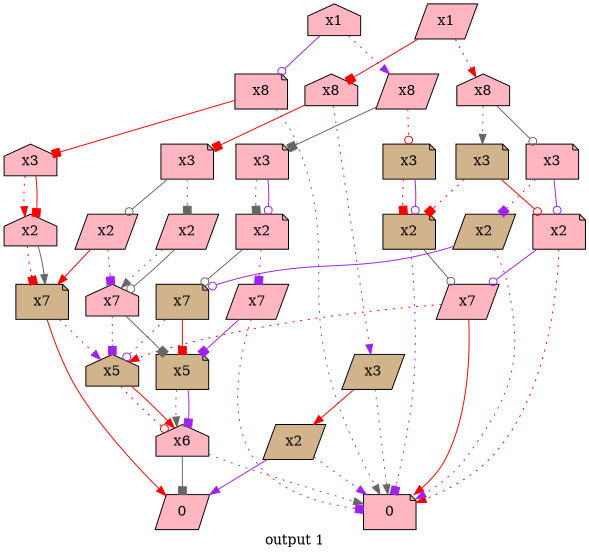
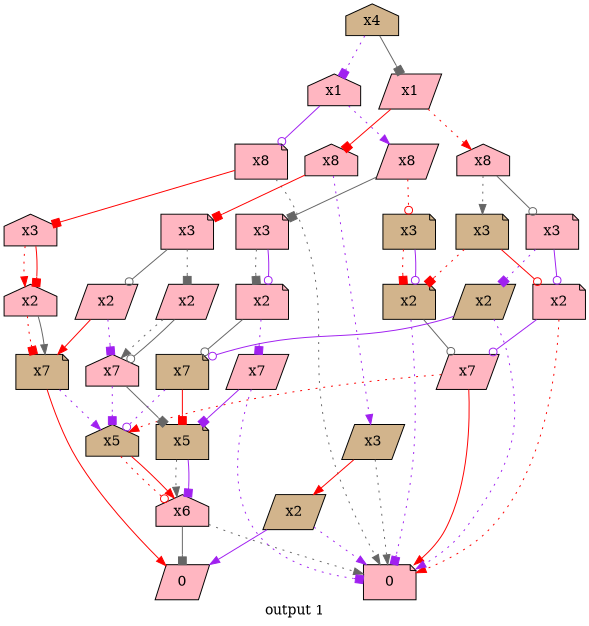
none -> (372, 21)
